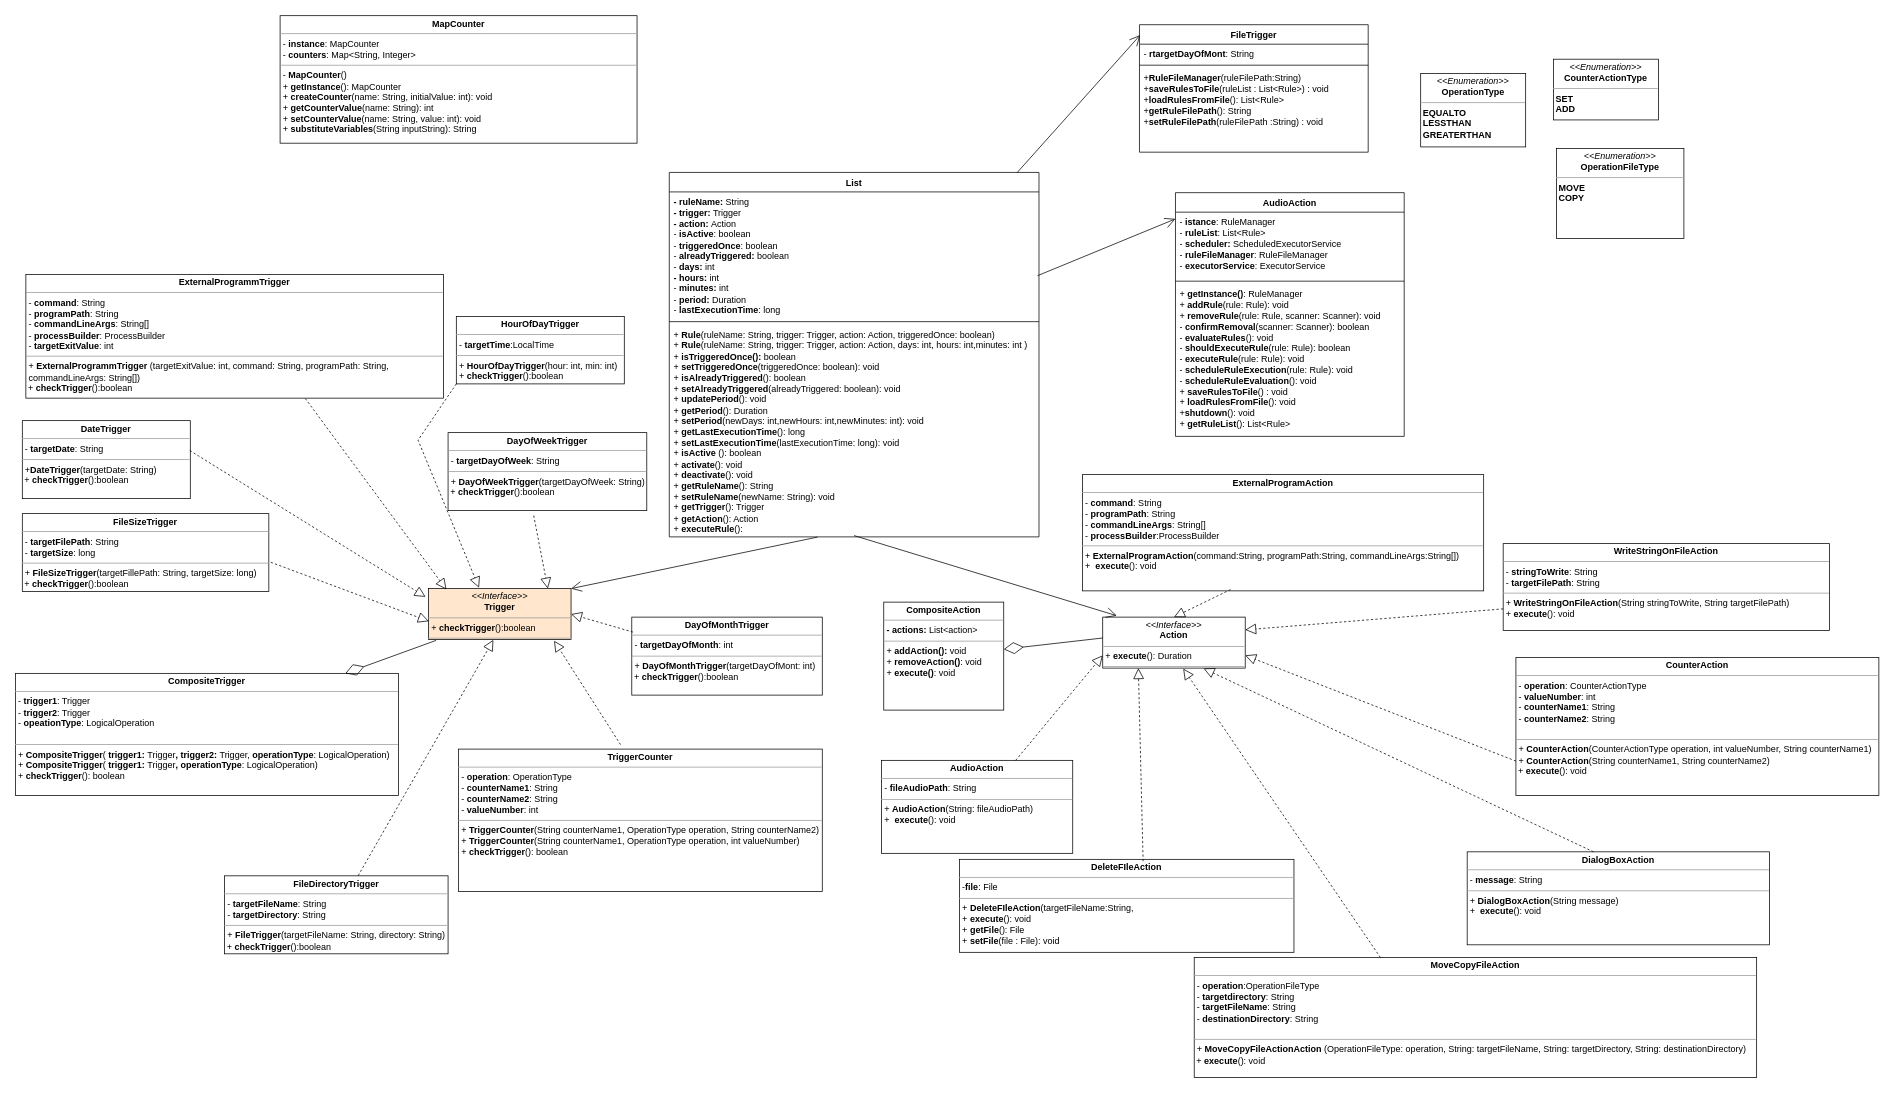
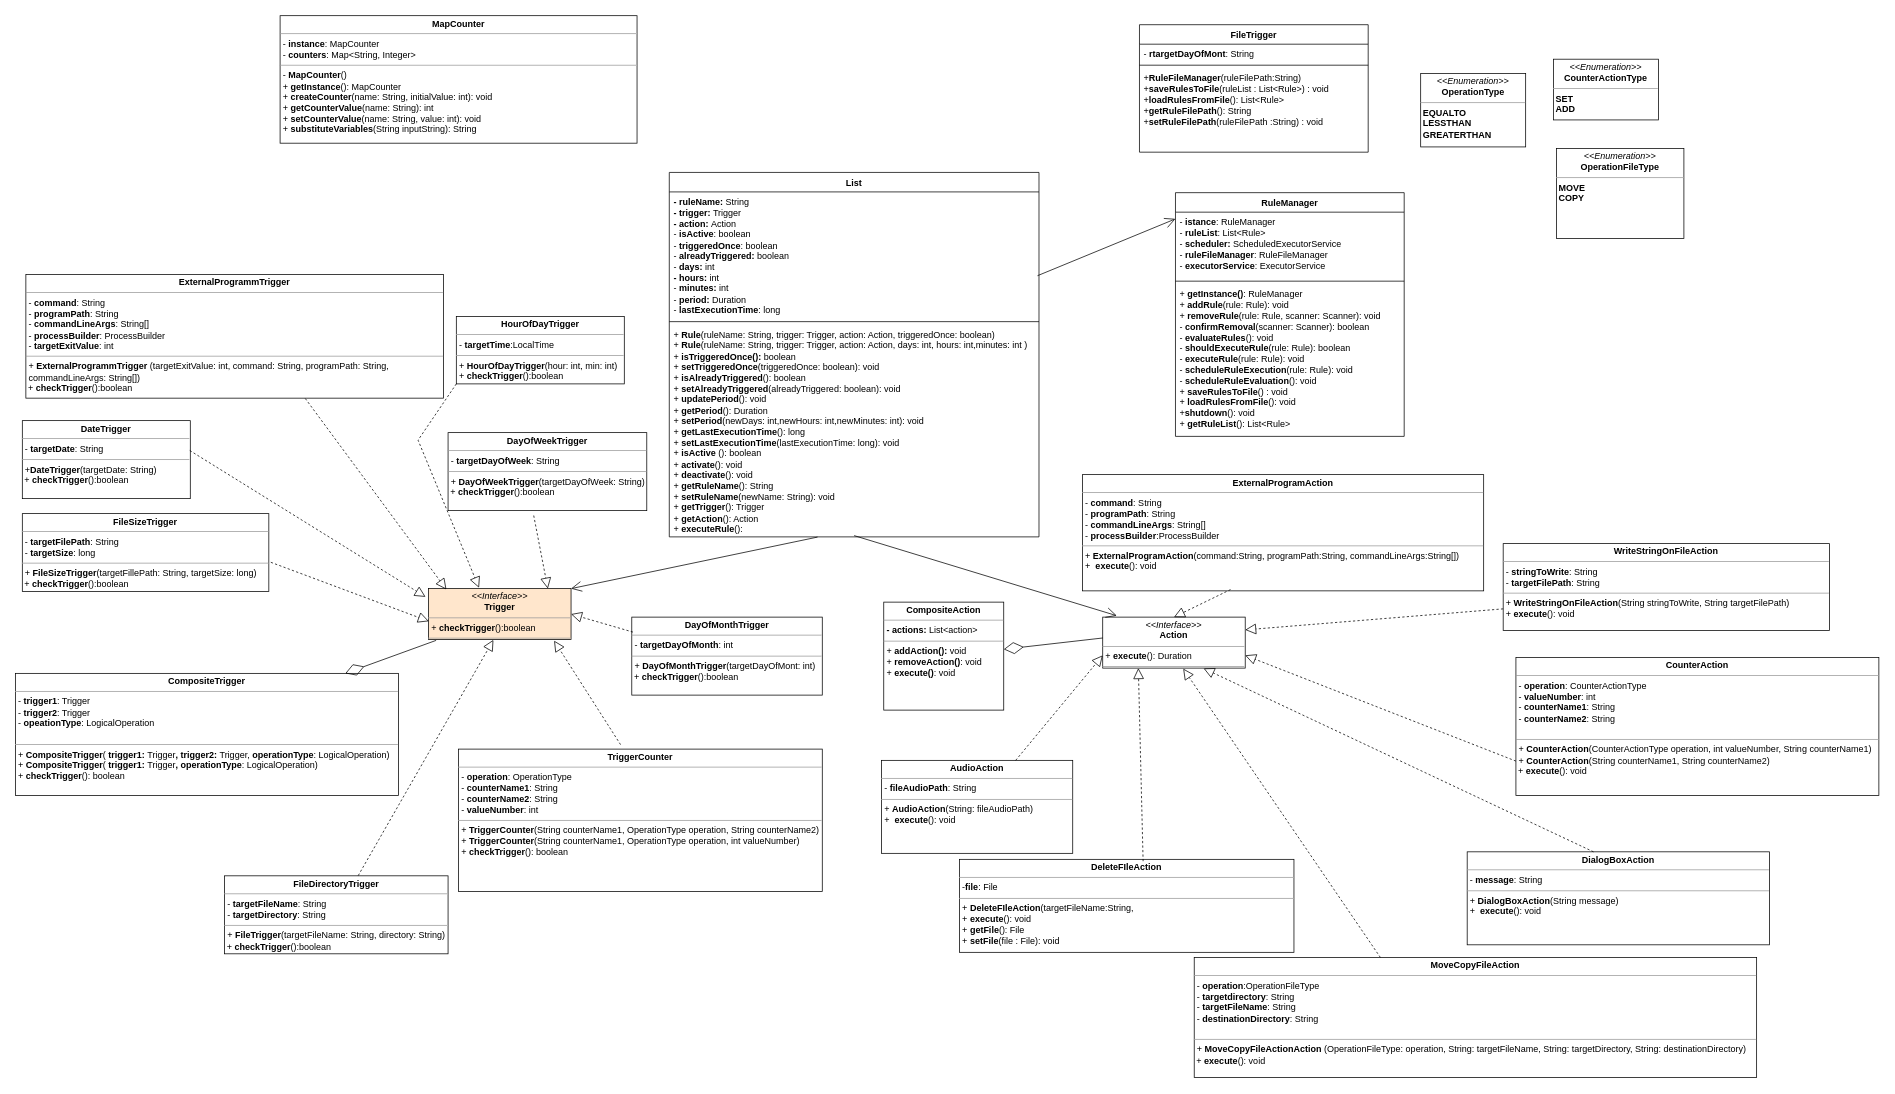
(1078, 104) -> none
(1290, 203) -> (1290, 203)
